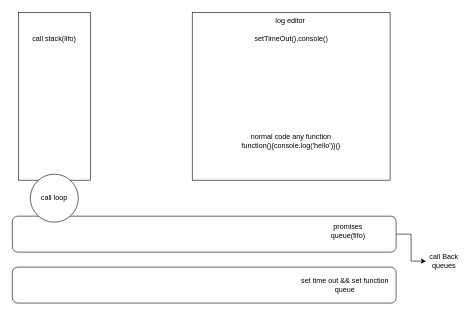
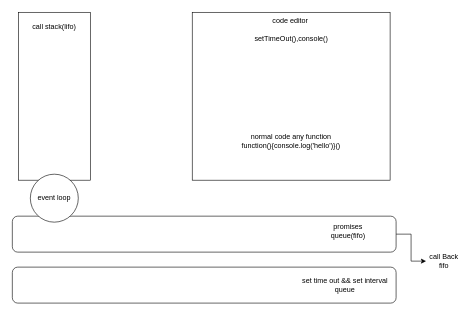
(292, 21) -> (292, 21)
(54, 39) -> (54, 27)
(54, 198) -> (54, 198)
(444, 261) -> (444, 261)
(345, 285) -> (345, 285)
